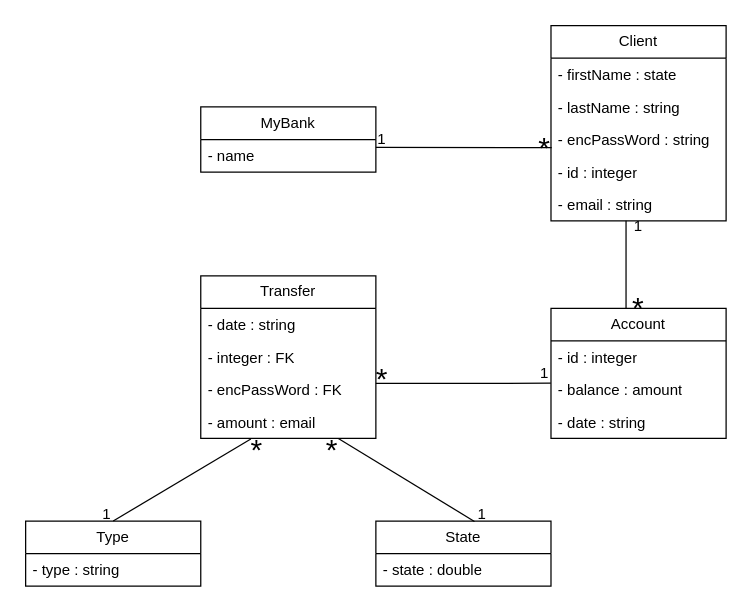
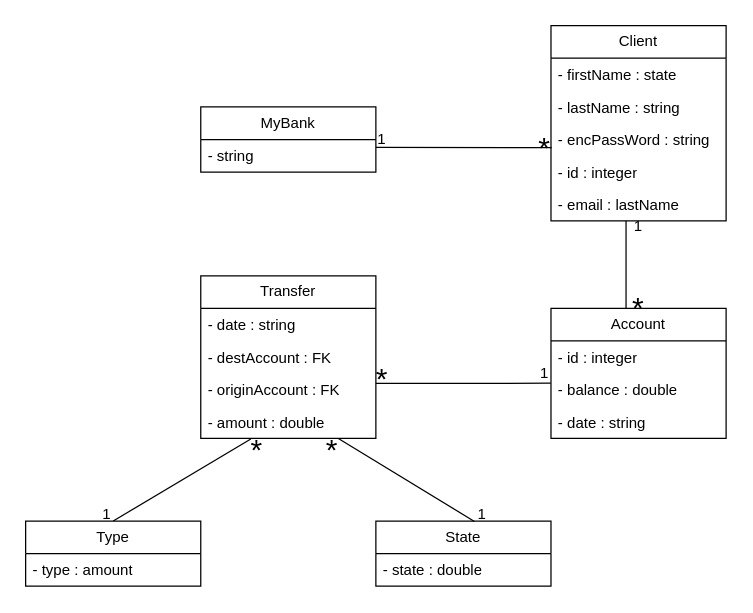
(231, 157) -> (238, 157)
(612, 206) -> (620, 206)
(257, 358) -> (276, 358)
(276, 391) -> (280, 391)
(624, 391) -> (622, 391)
(264, 423) -> (270, 423)
(86, 571) -> (88, 571)
